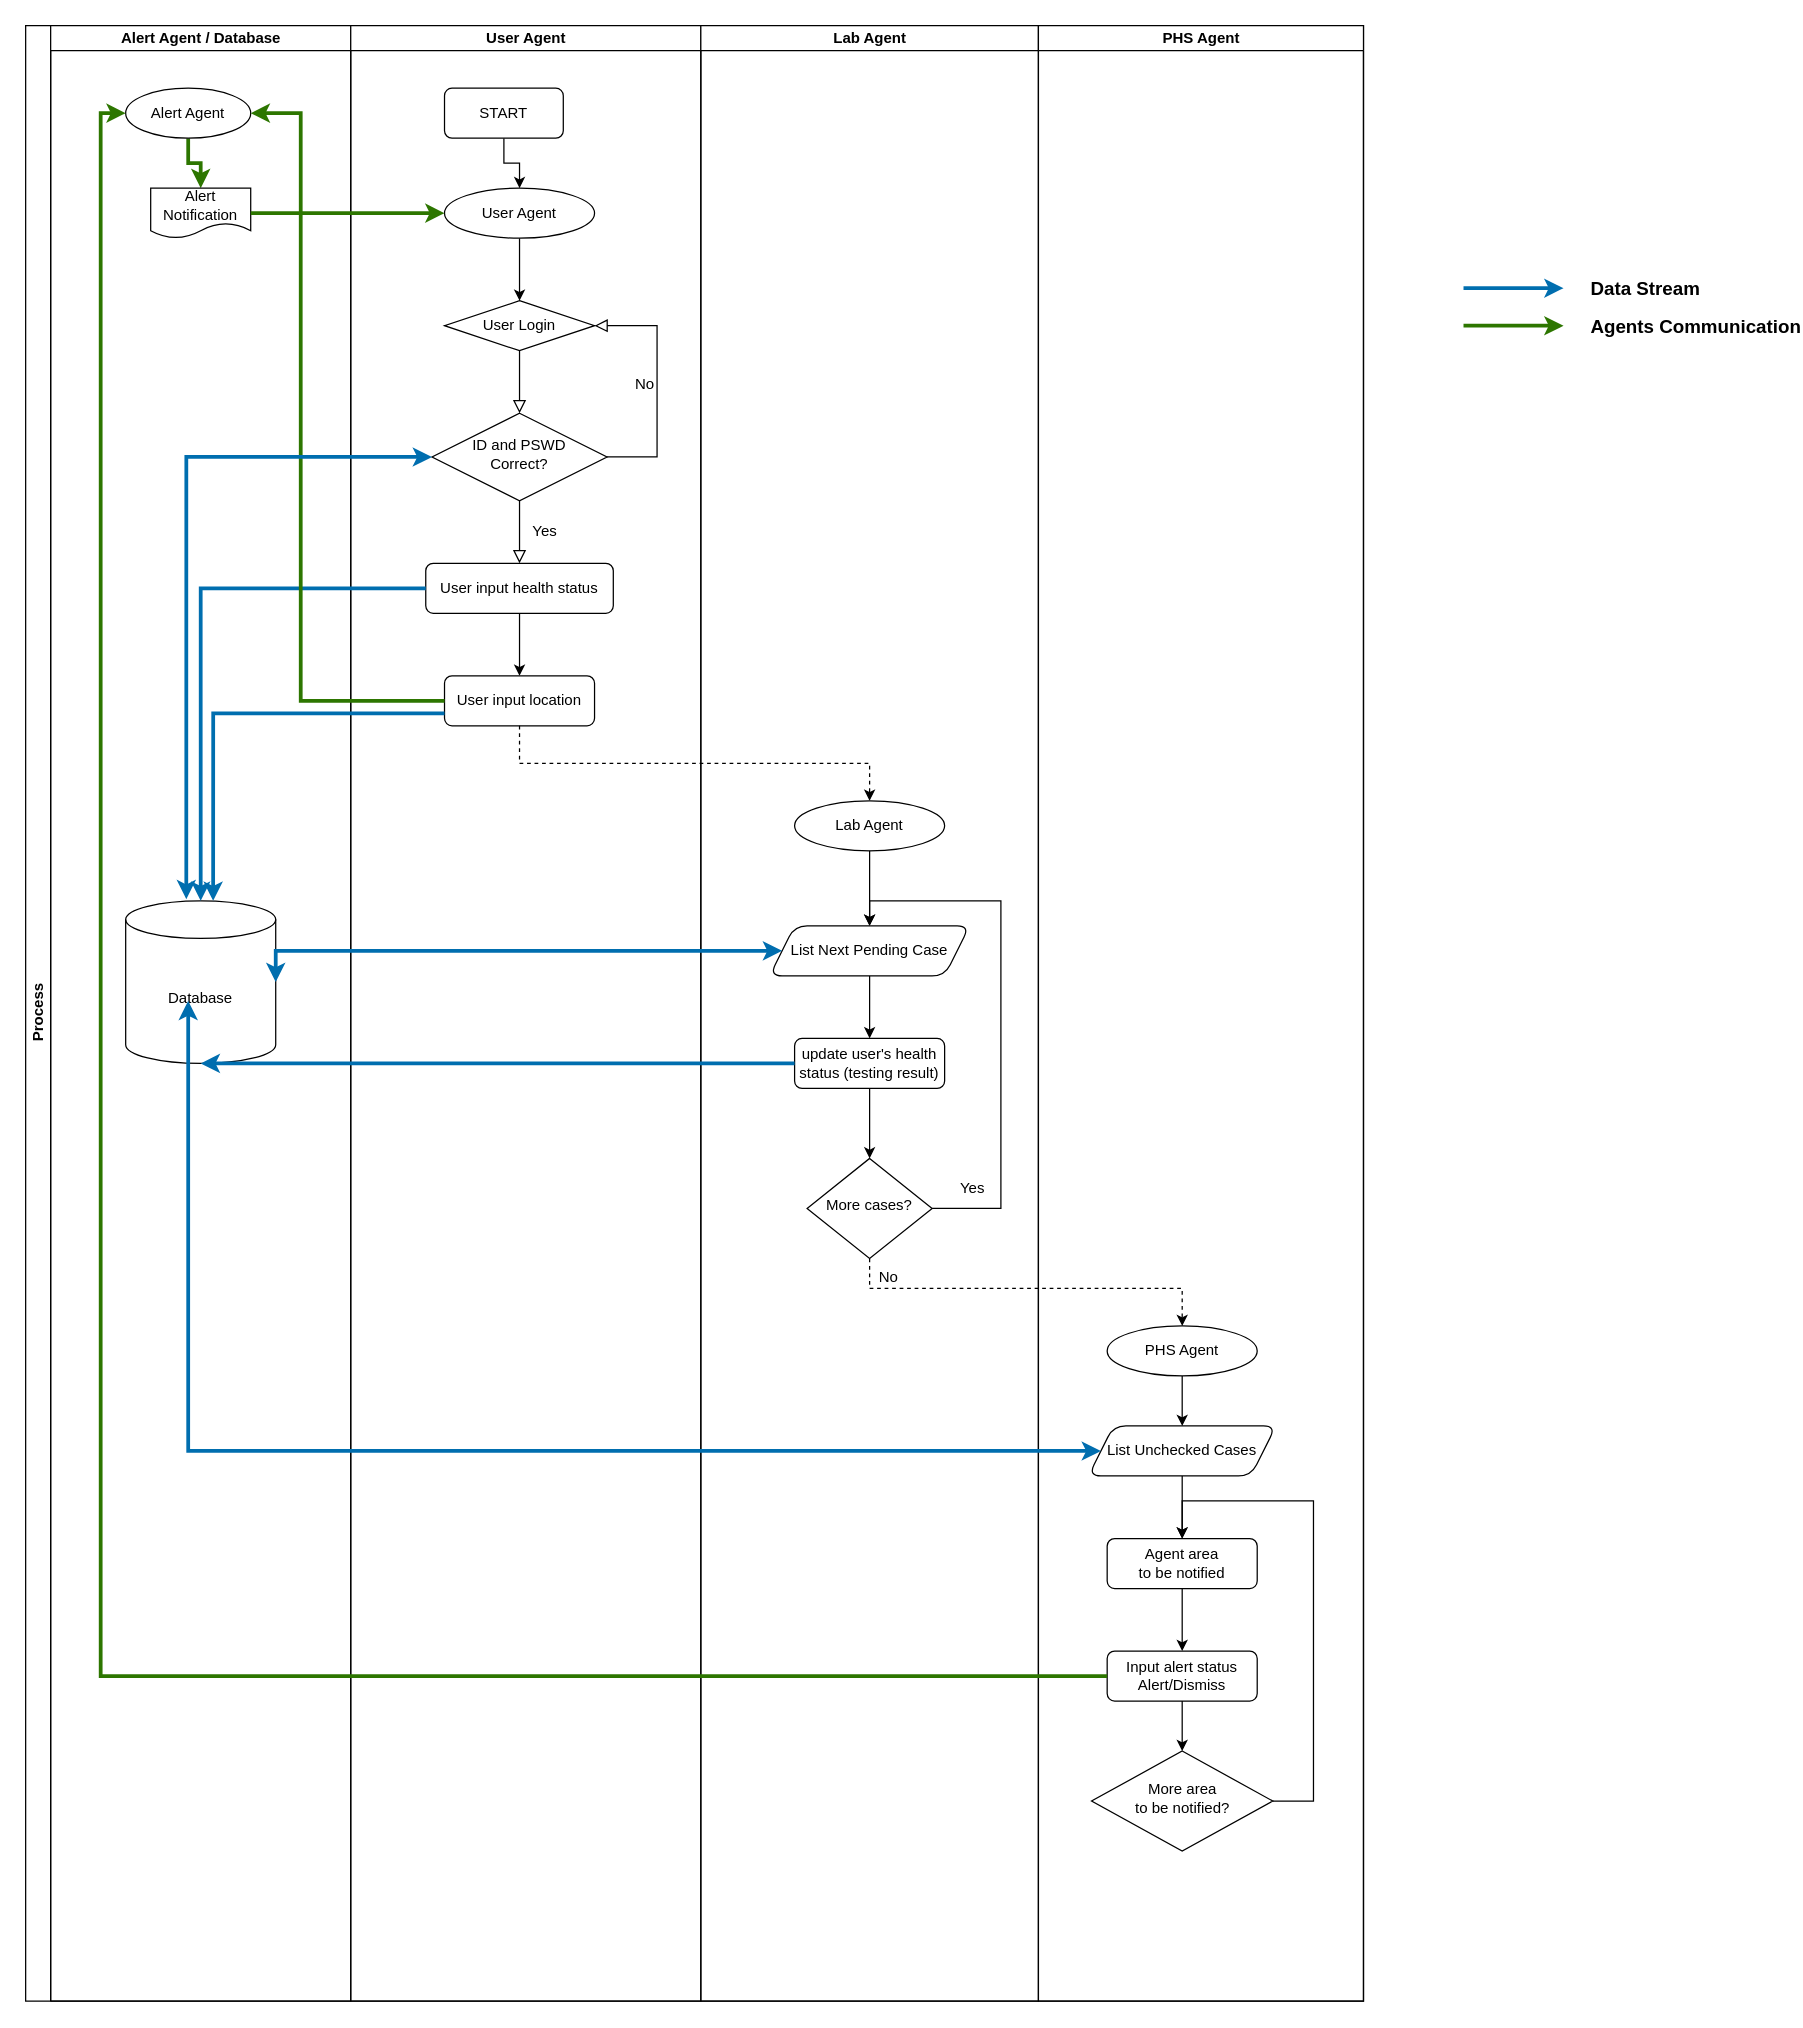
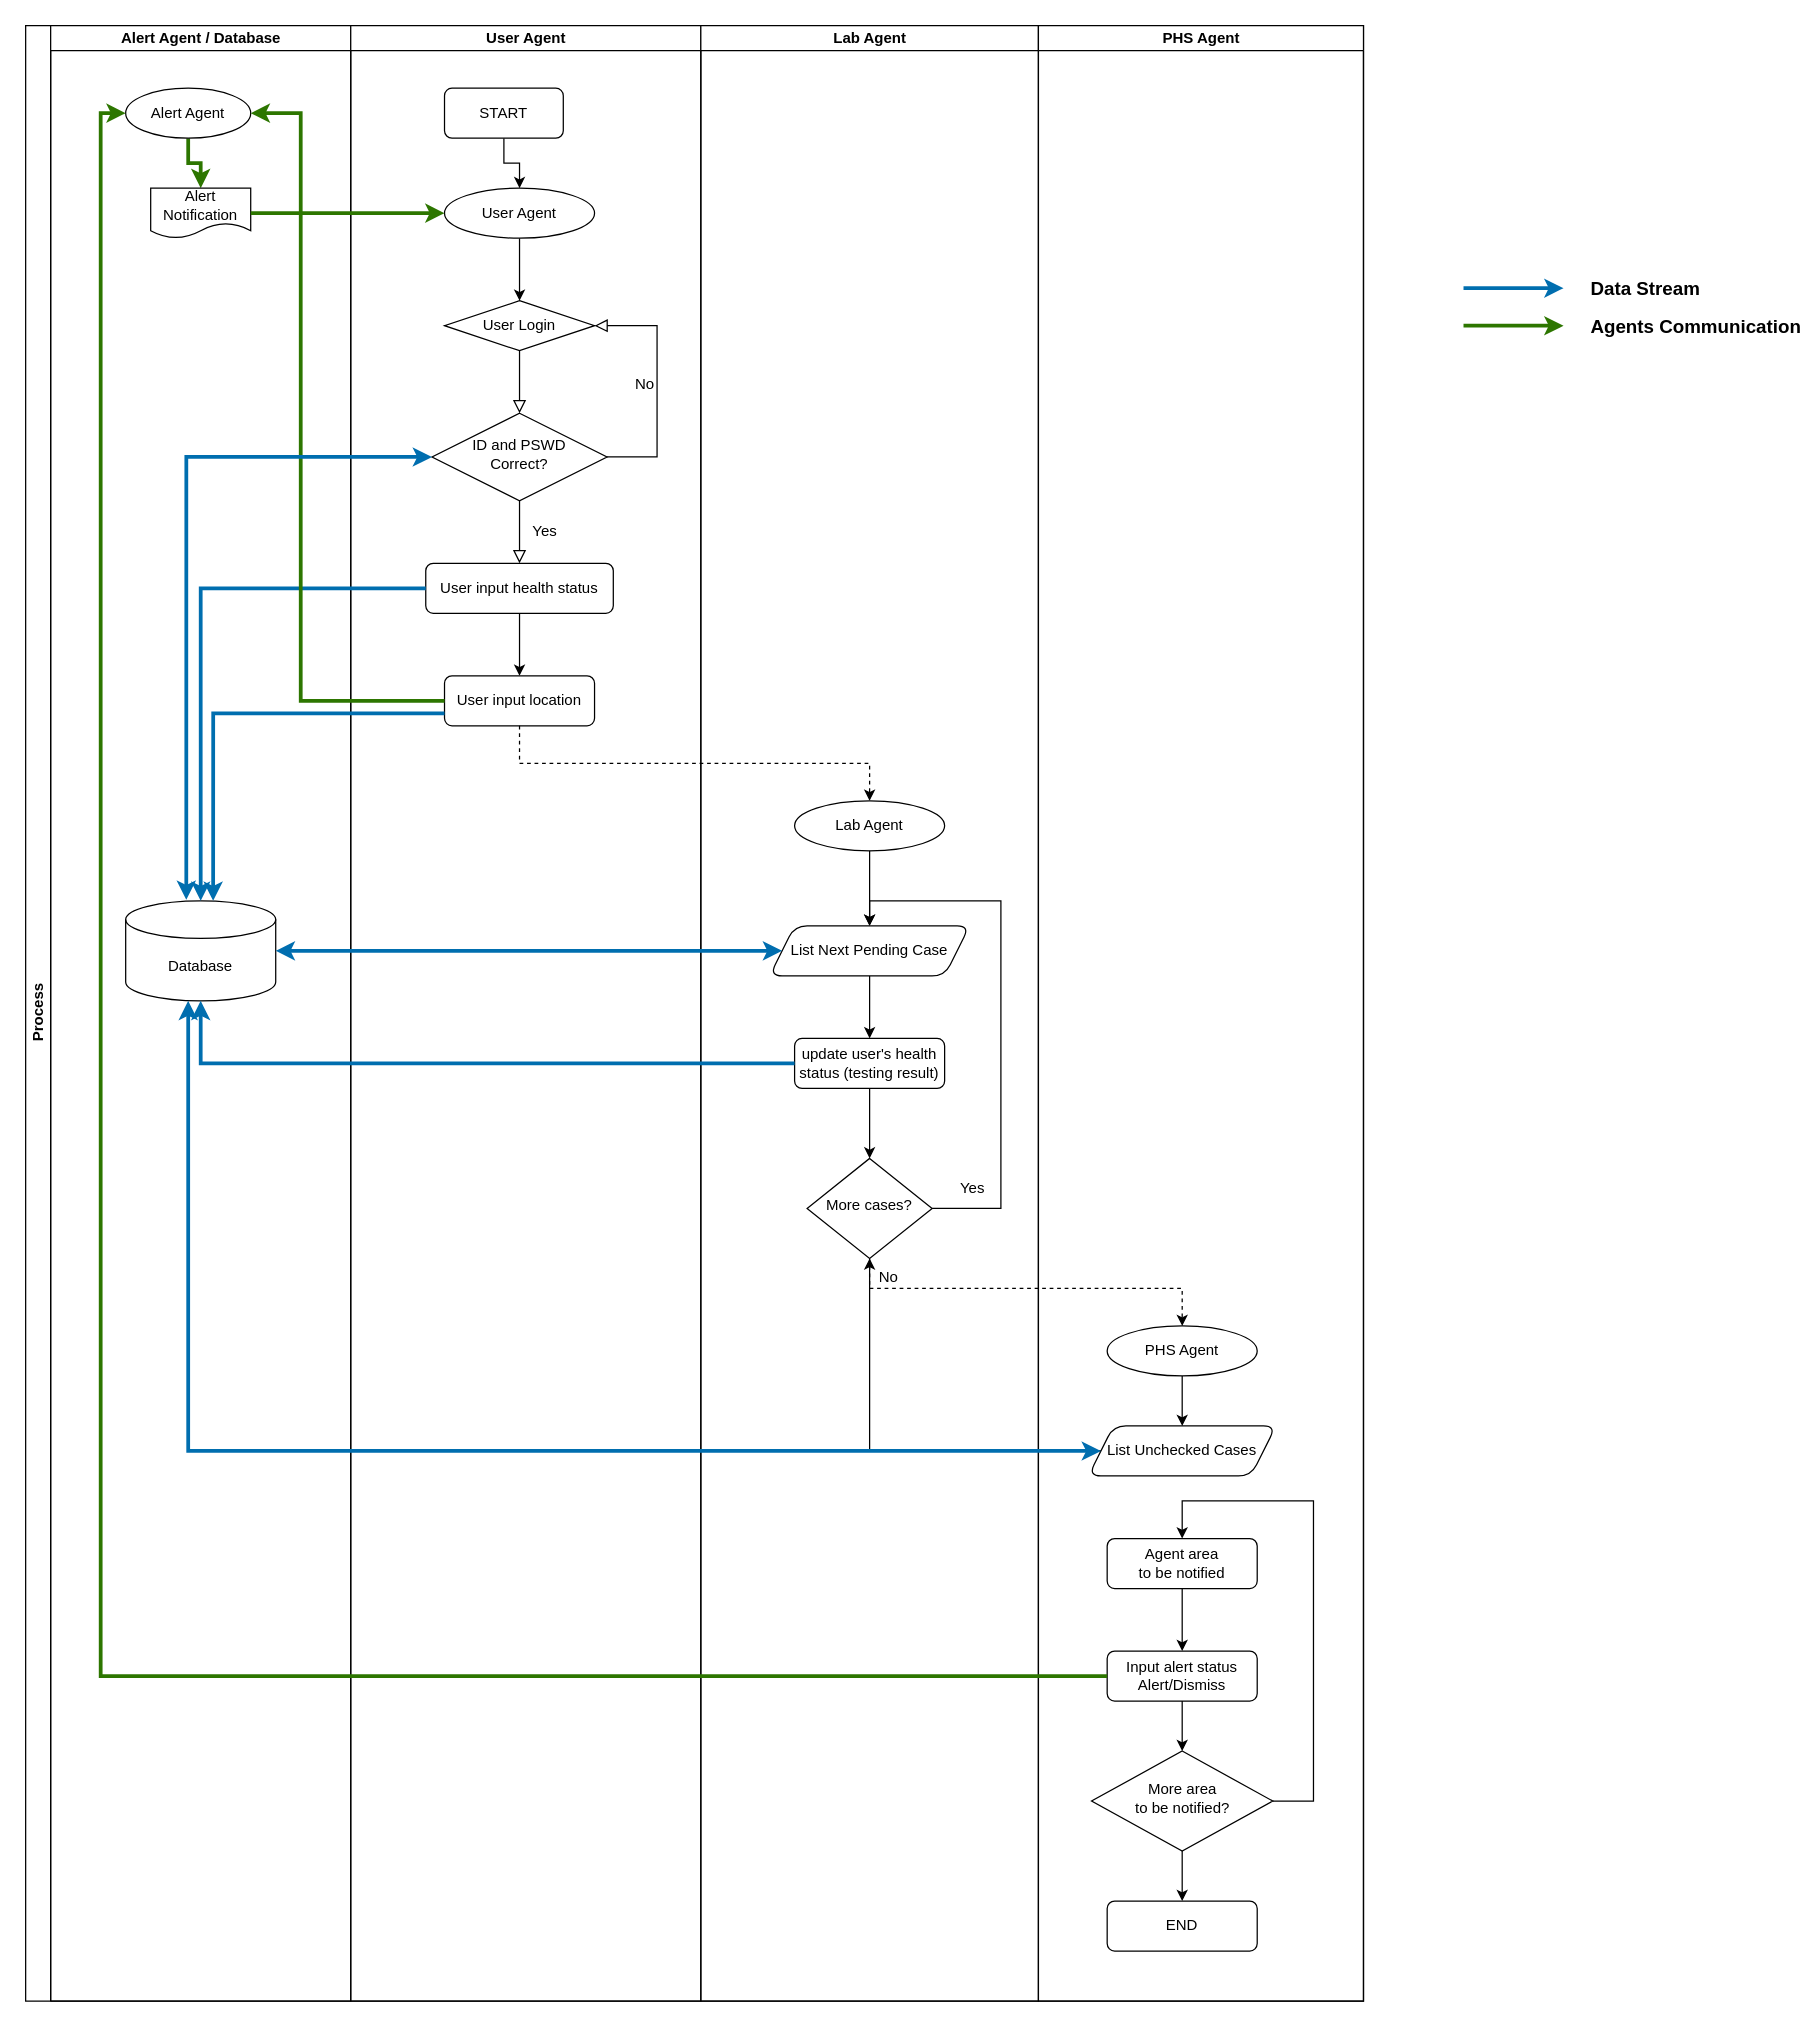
(201, 982) -> (201, 951)
(1182, 1486) -> (869, 1369)
none -> (1182, 1872)
none -> (1182, 1926)
